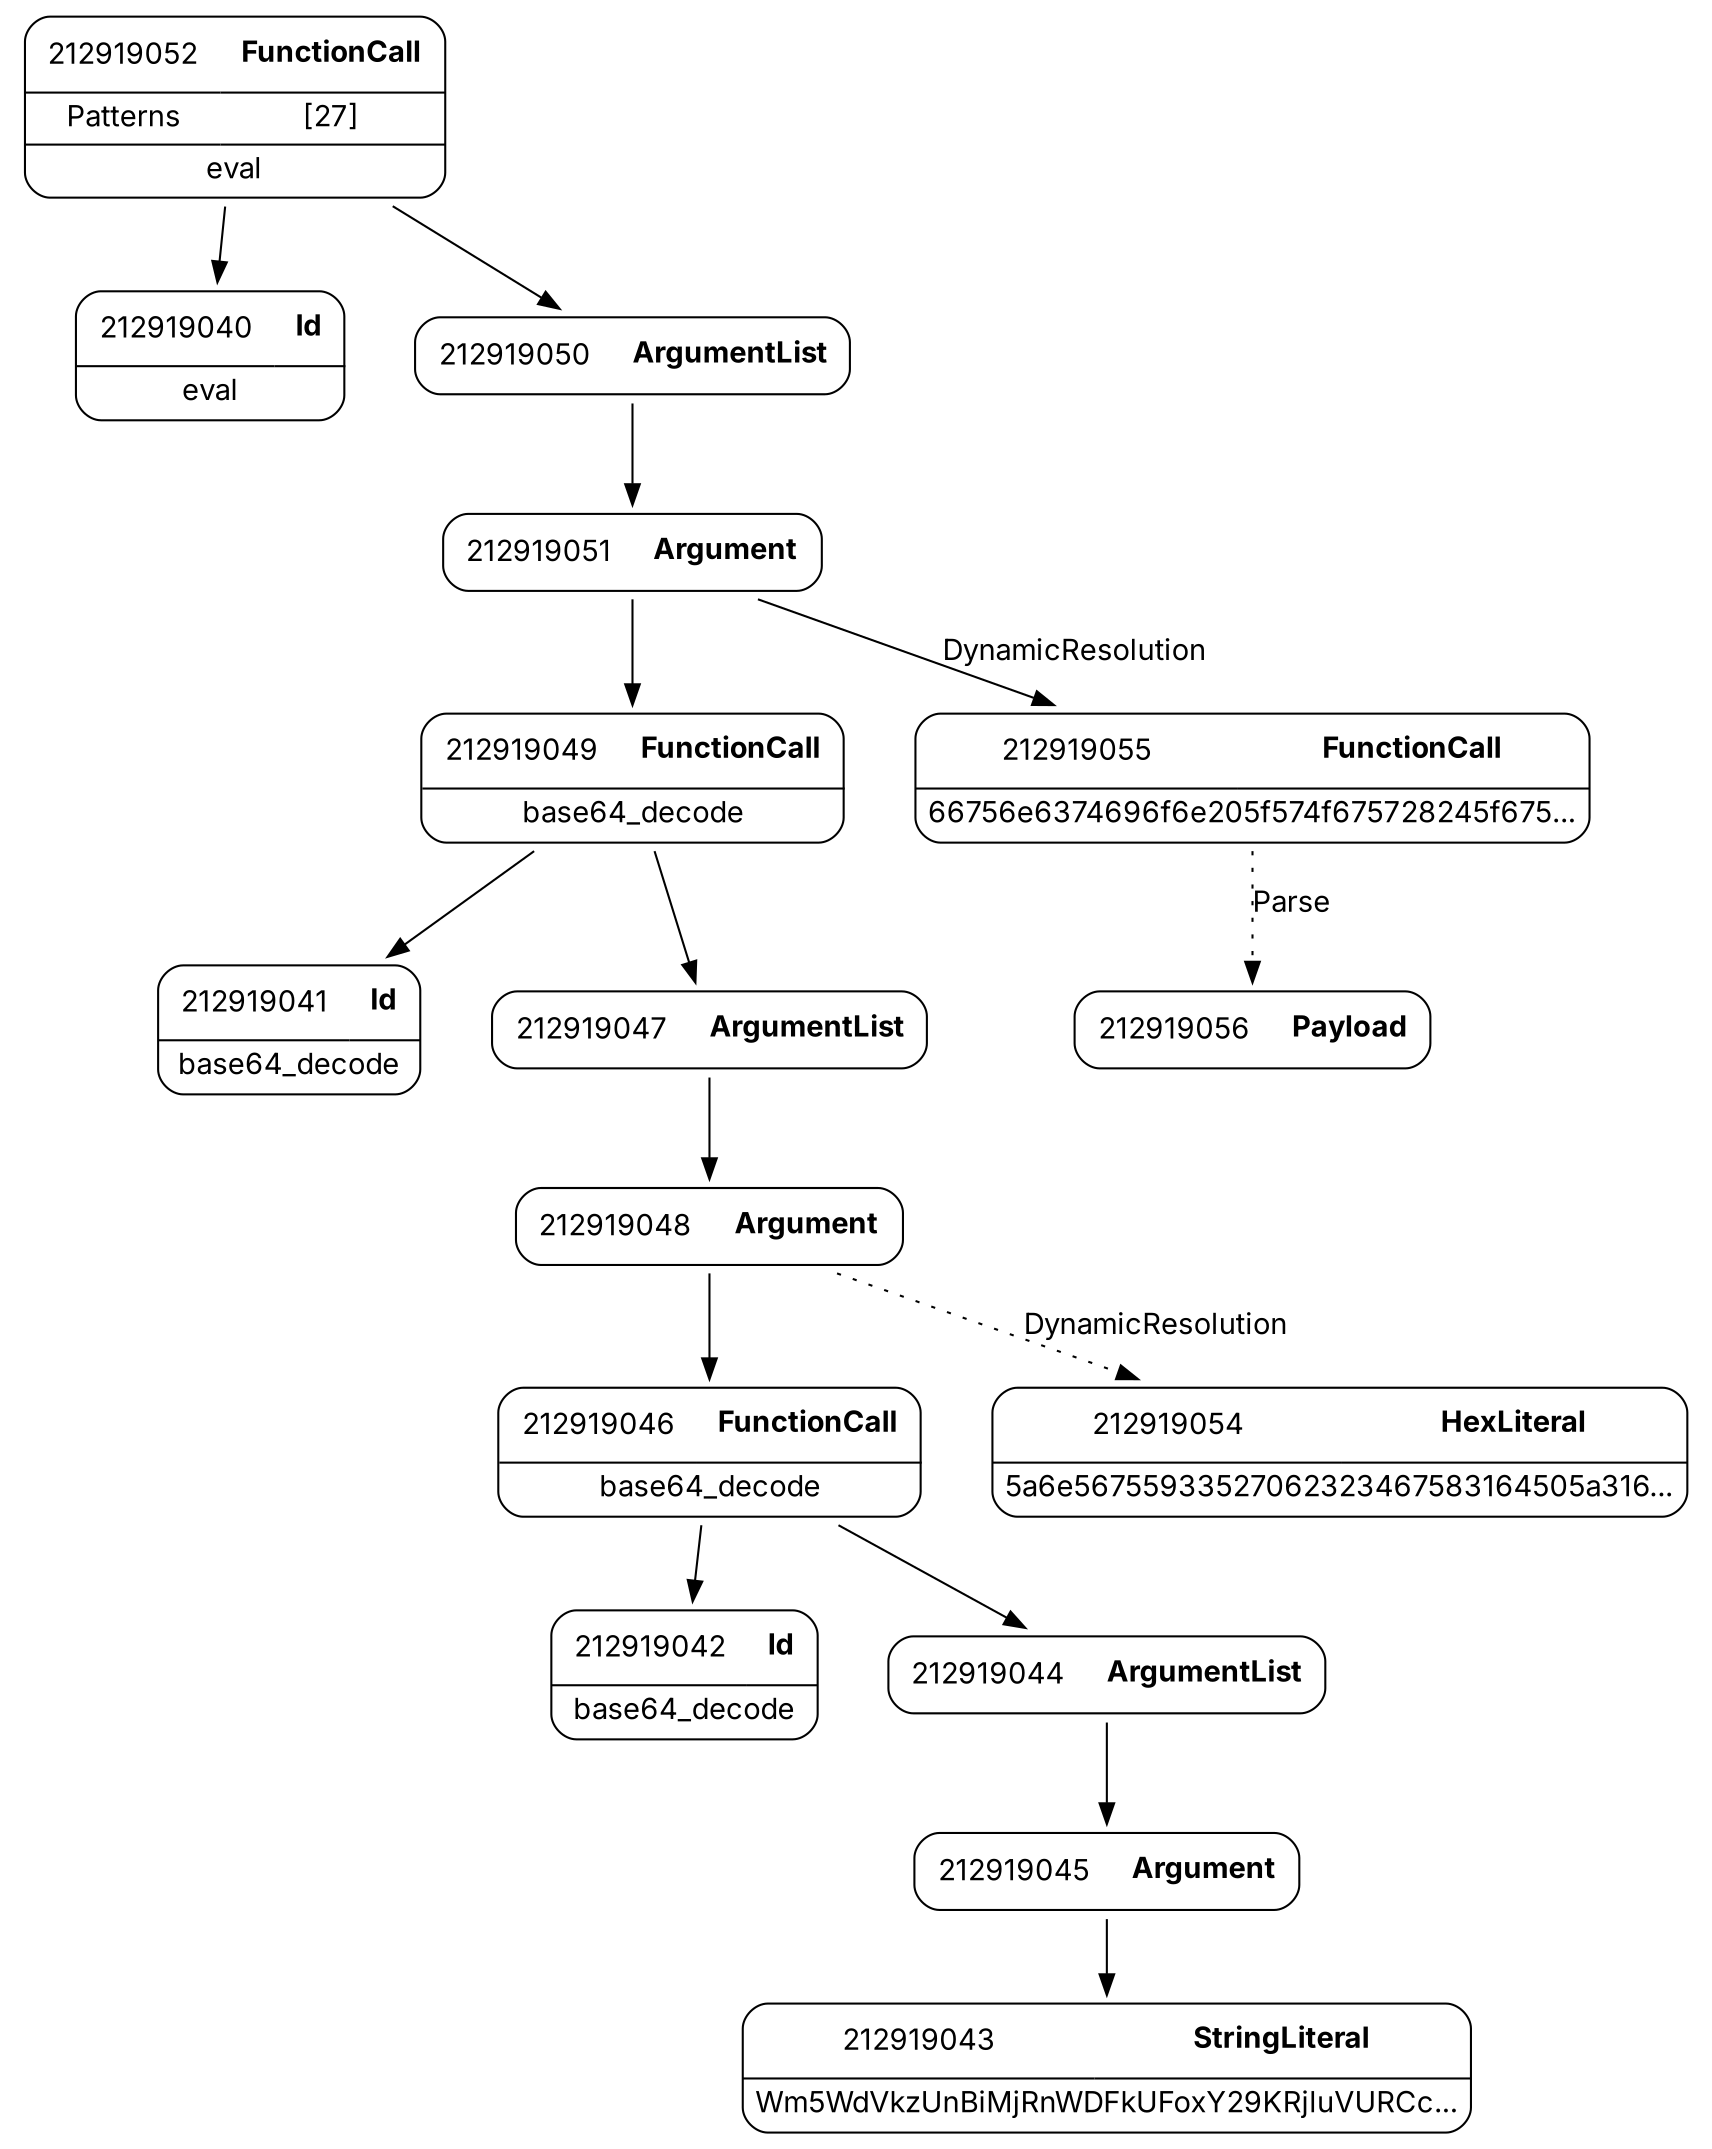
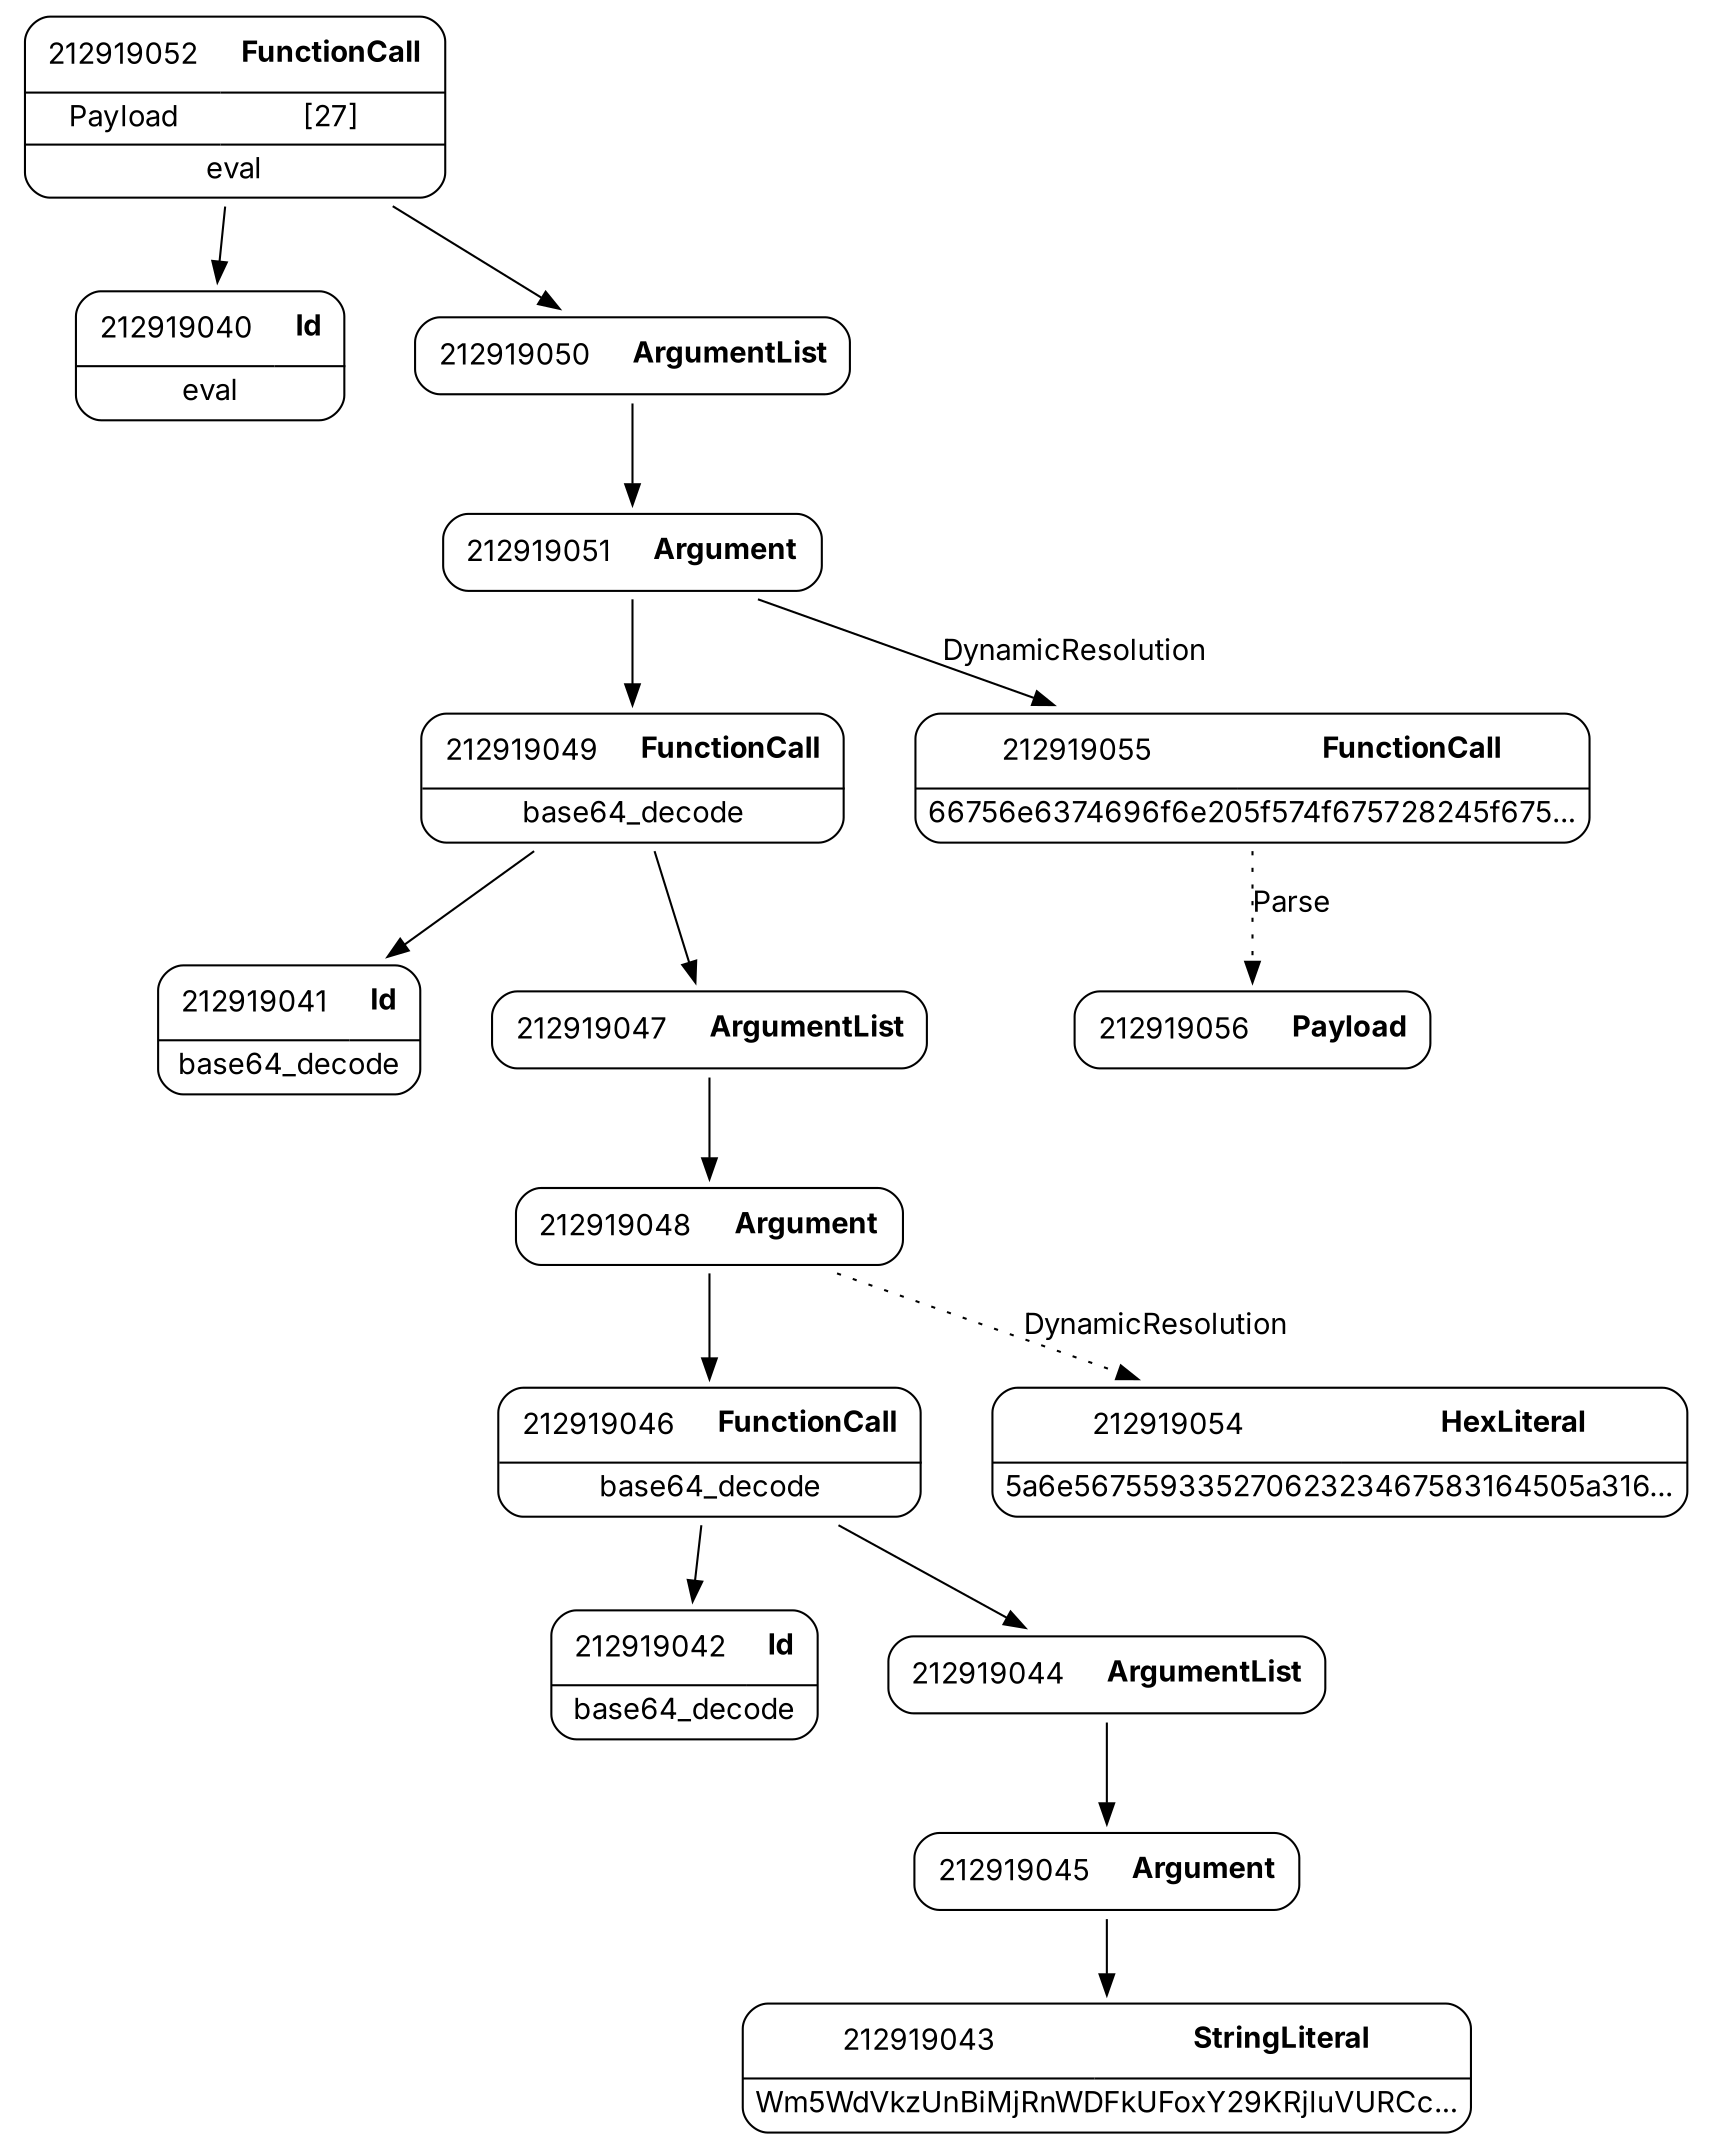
(124, 118) -> (124, 118)
